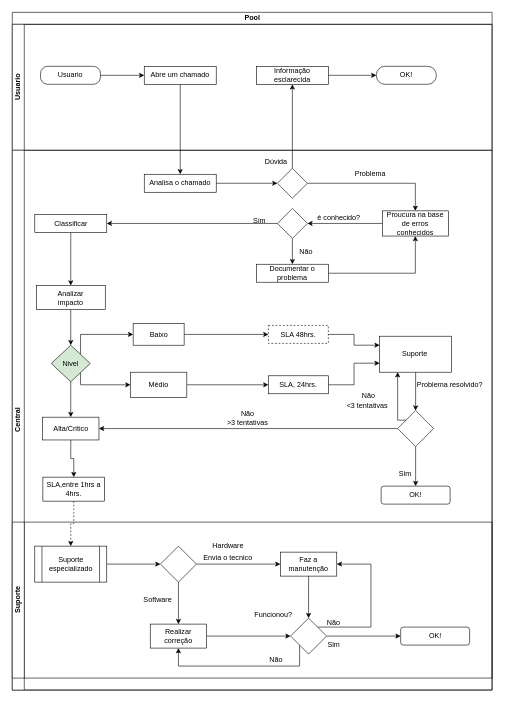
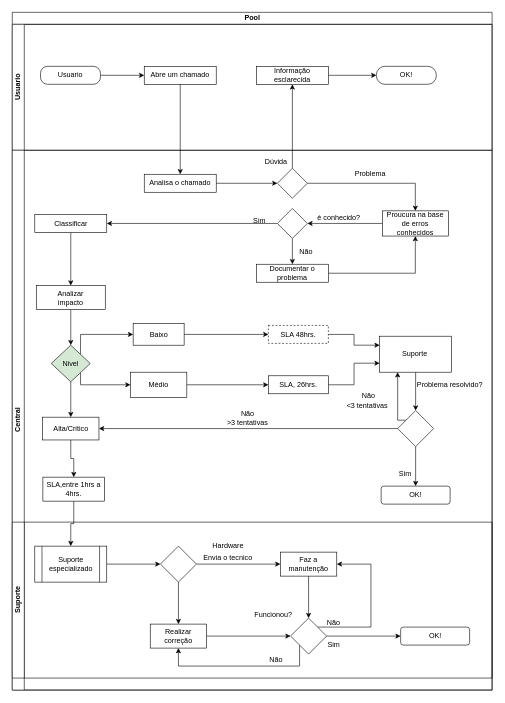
(299, 385) -> (299, 385)
(74, 524) -> (74, 524)
(161, 600) -> none
